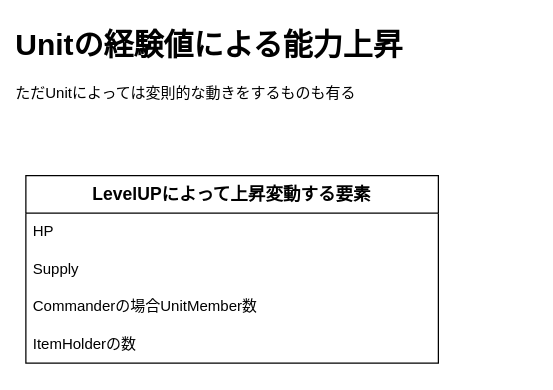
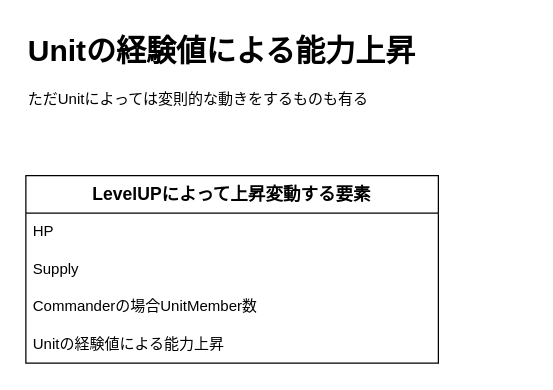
(263, 63) -> (276, 69)
(88, 344) -> (130, 344)
